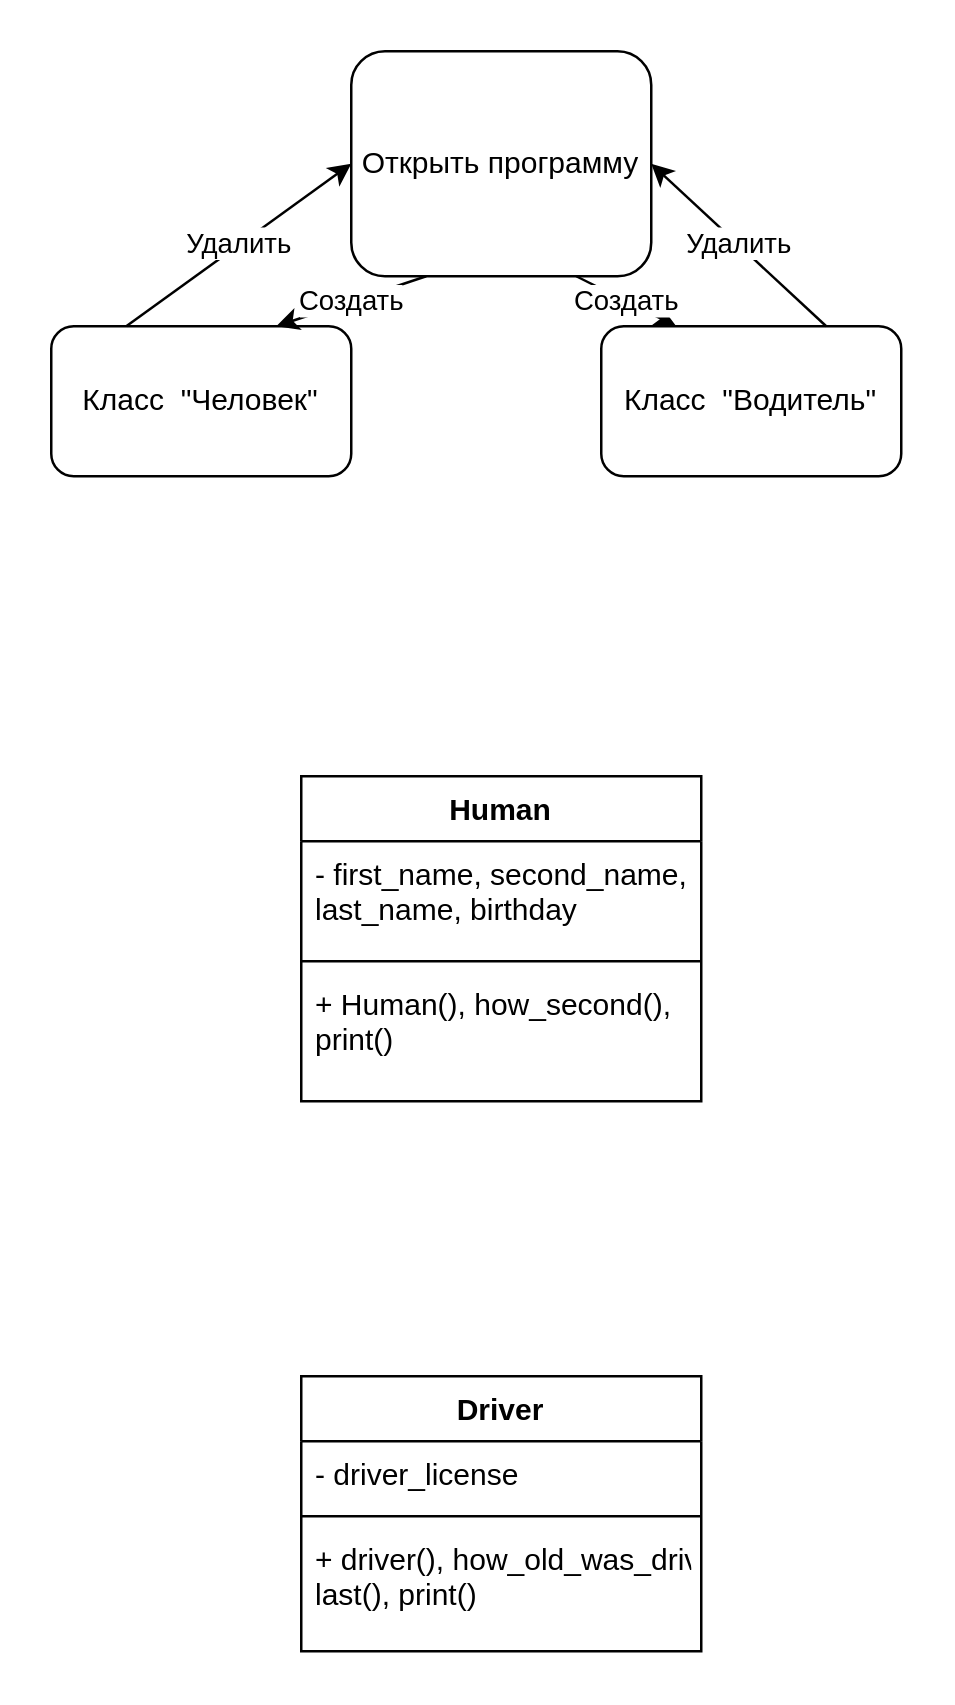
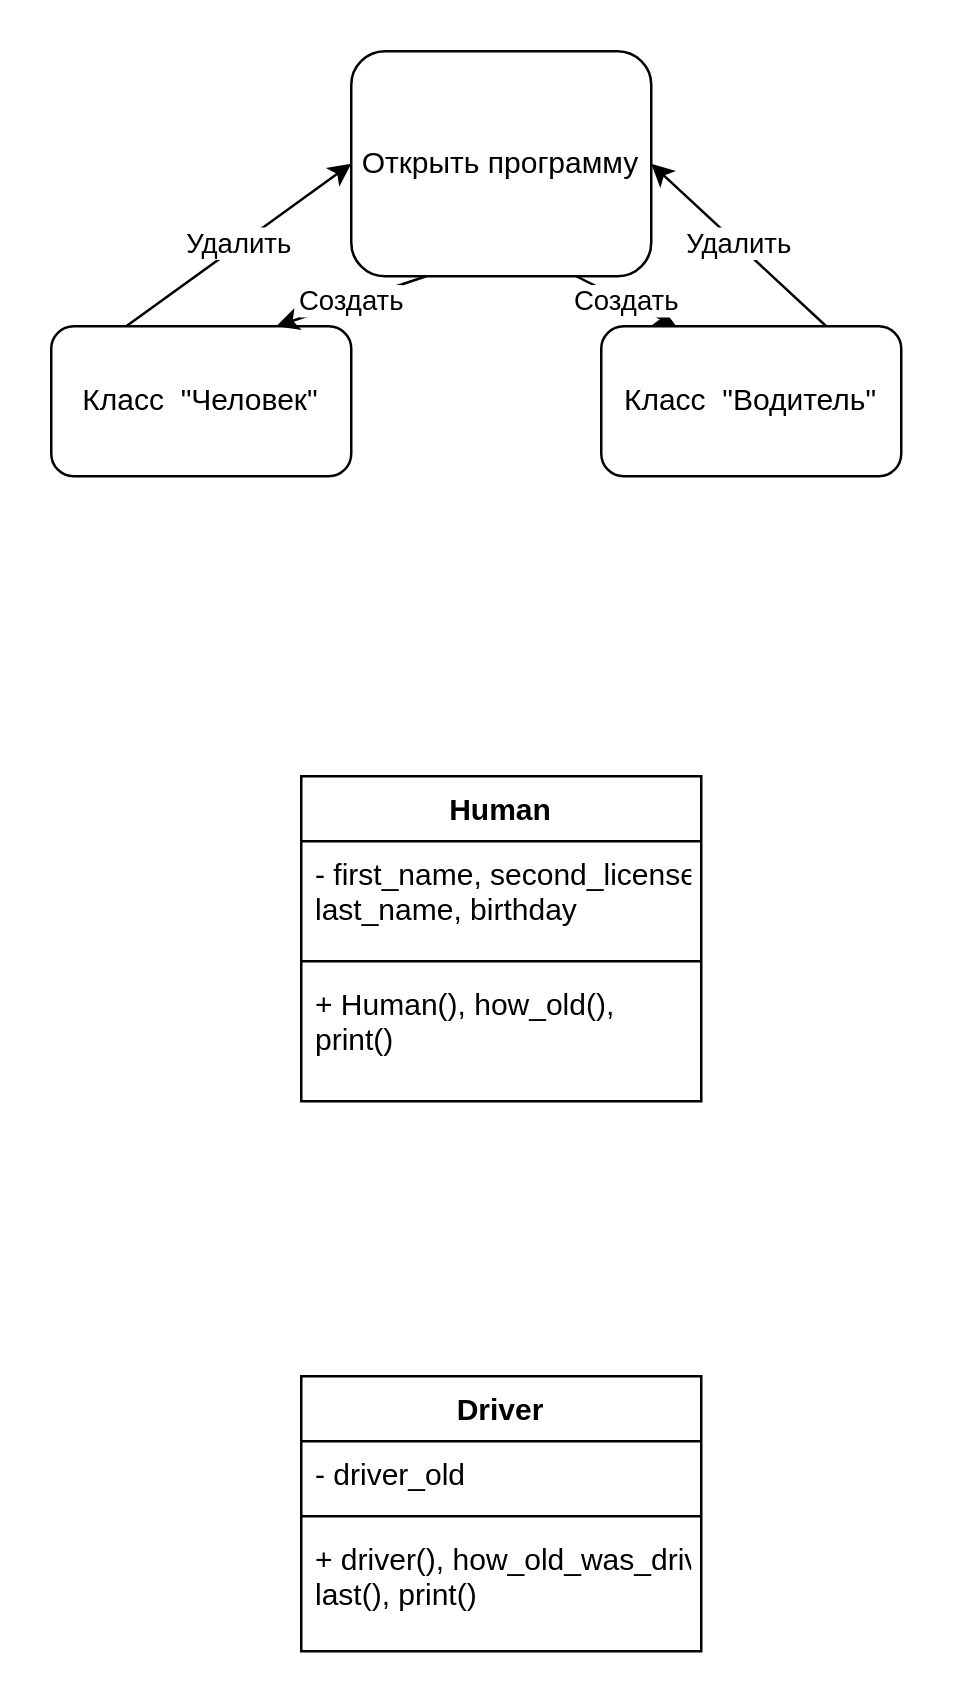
(518, 875) -> (535, 875)
(501, 1005) -> (472, 1005)
(438, 1475) -> (408, 1475)
